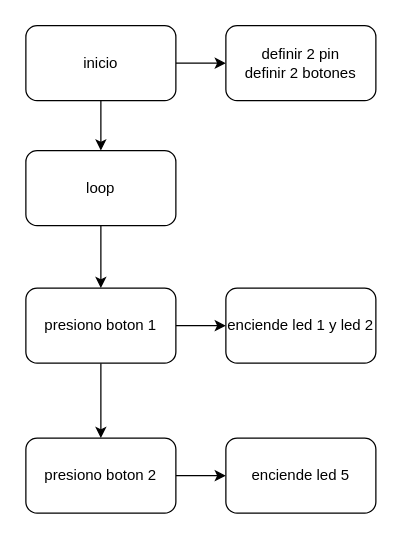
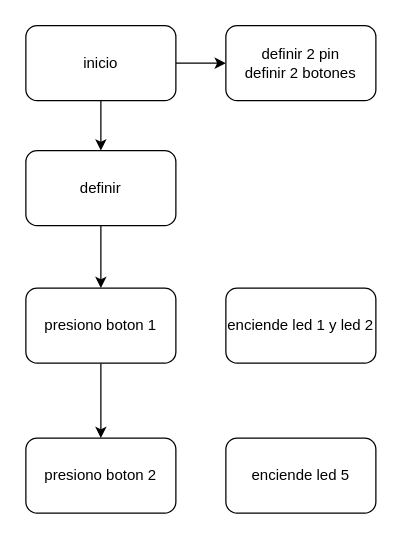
(101, 188) -> (101, 188)
(197, 326) -> none
(197, 476) -> none
